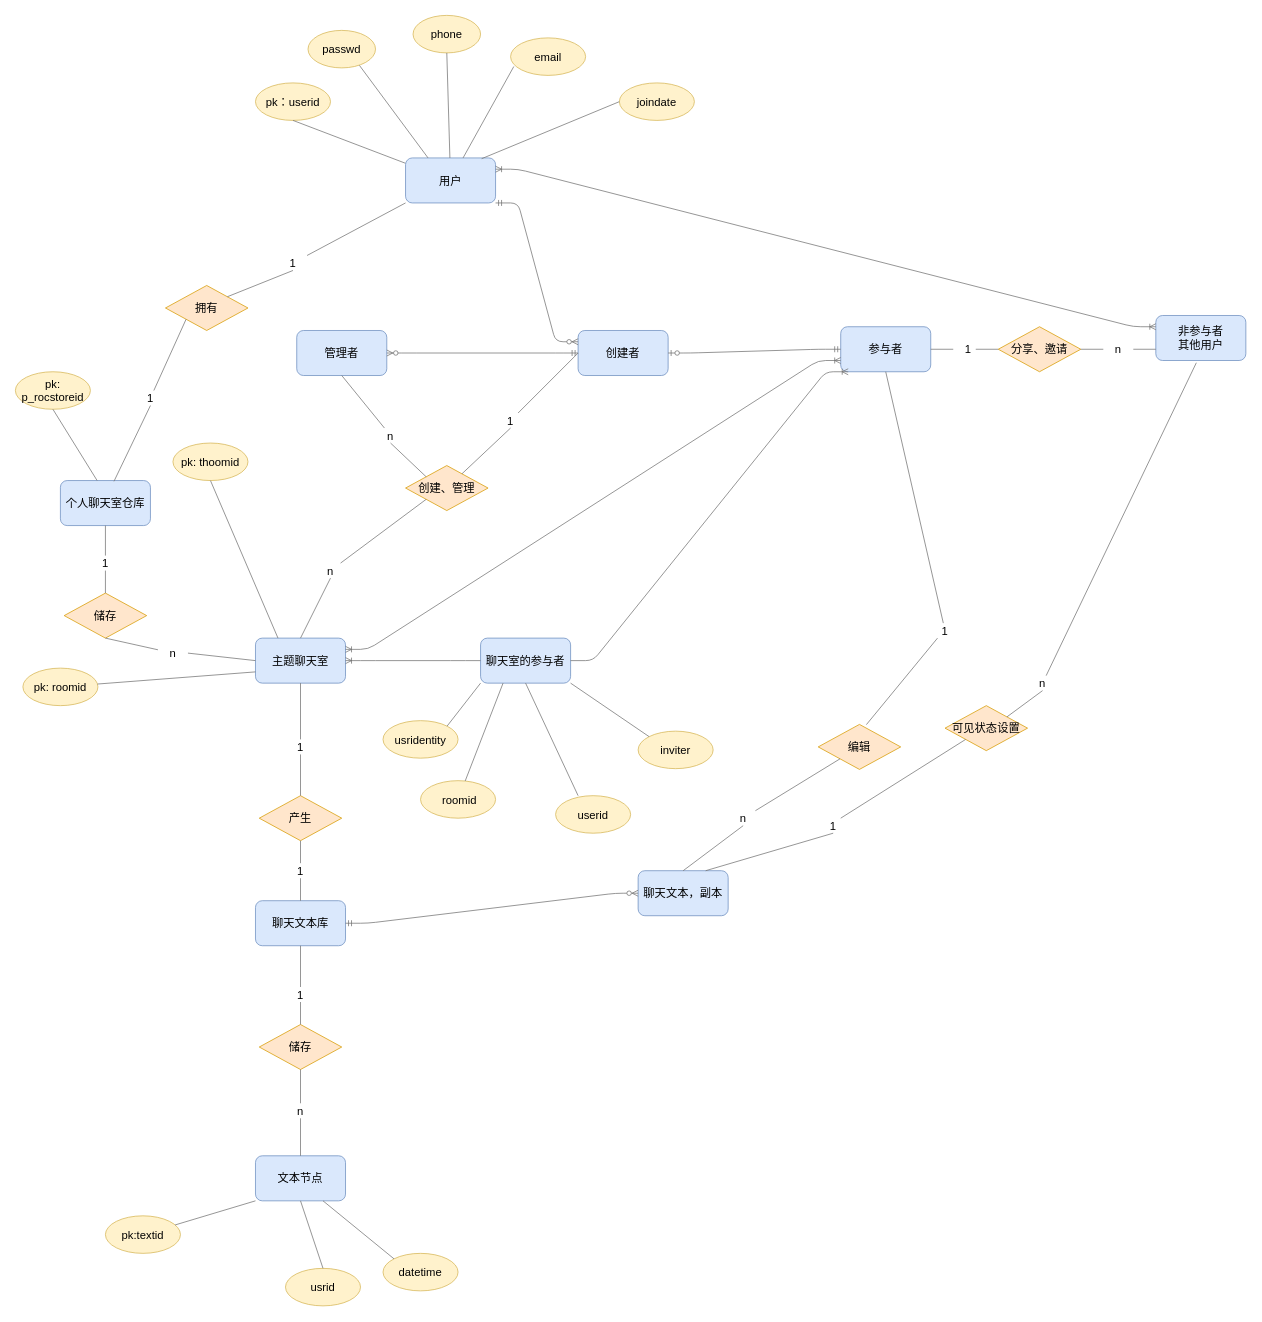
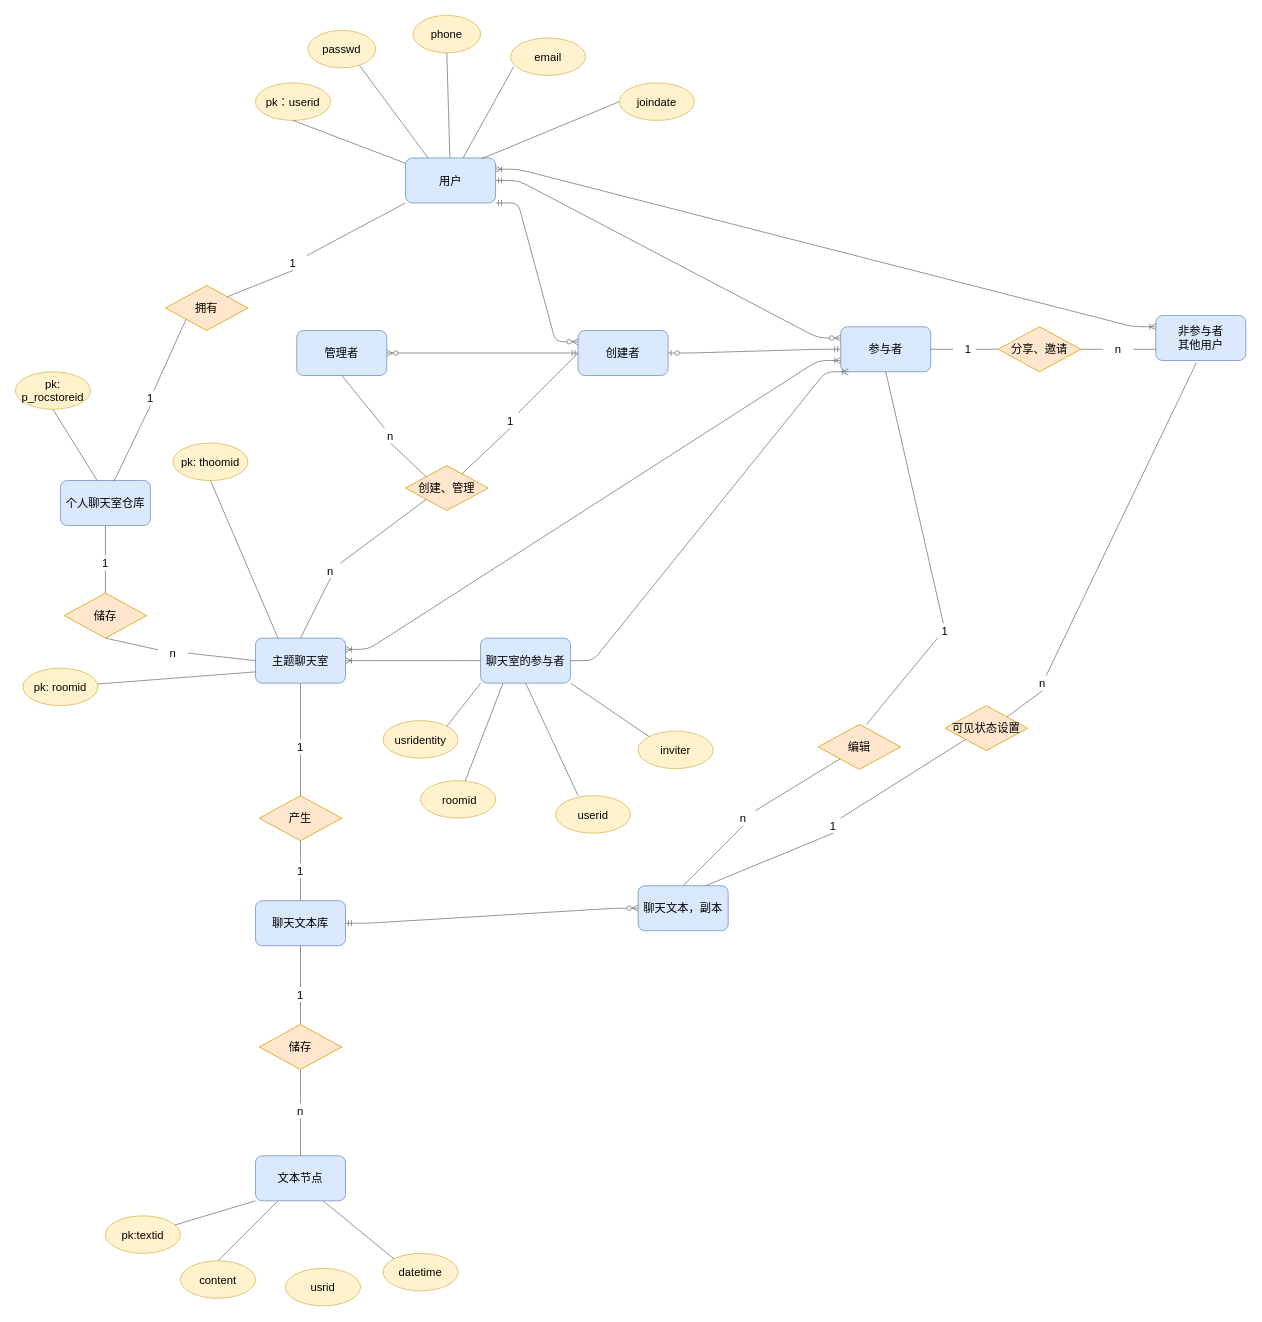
none -> (667, 259)
(683, 893) -> (683, 908)
none -> (248, 1230)
(312, 1235) -> none
none -> (218, 1279)
